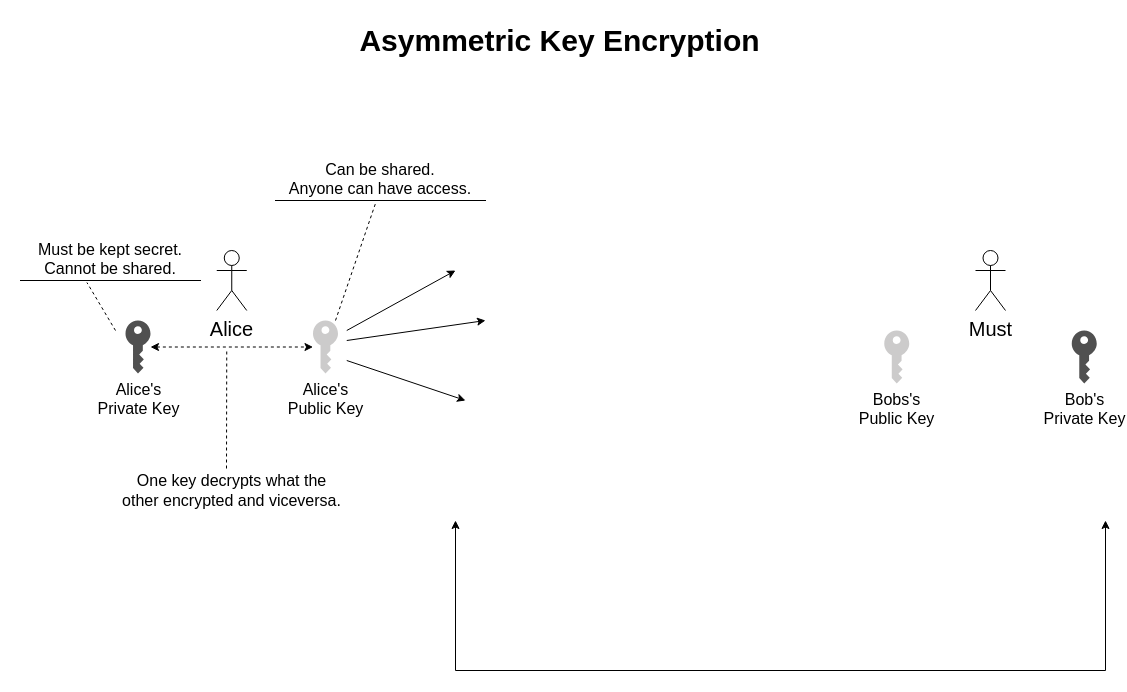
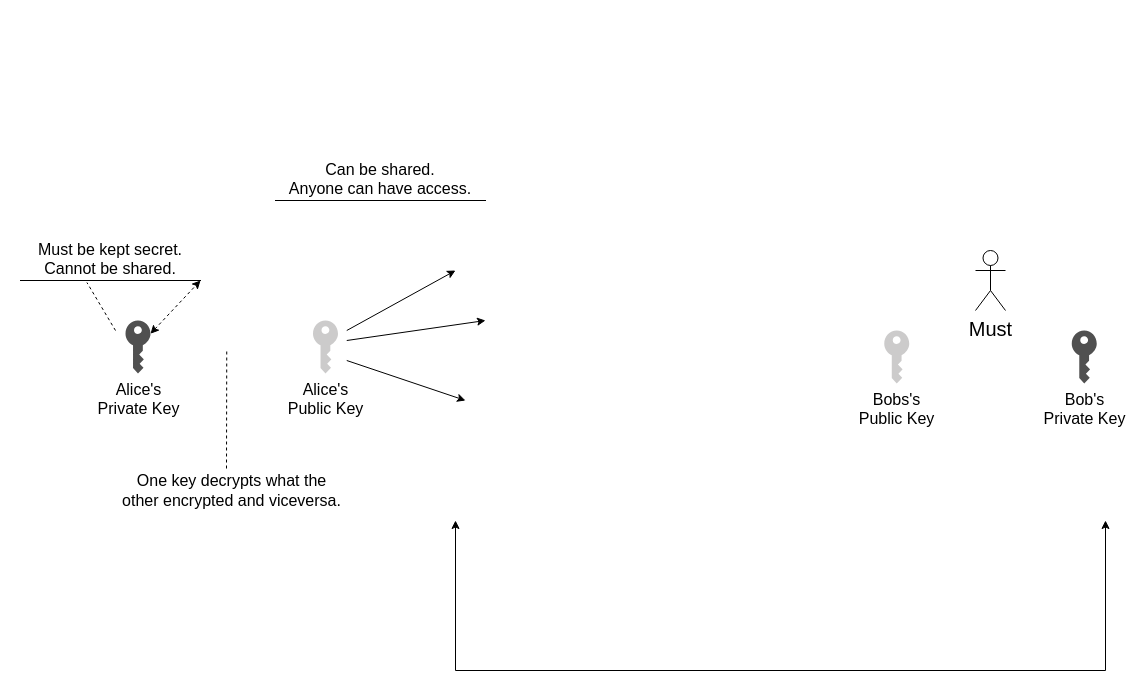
(560, 41) -> none
(355, 262) -> none
(232, 281) -> none
(231, 347) -> (176, 307)
